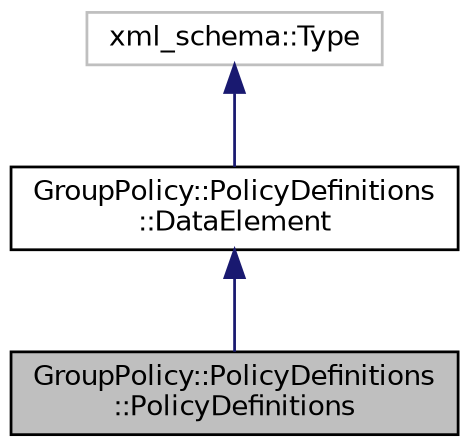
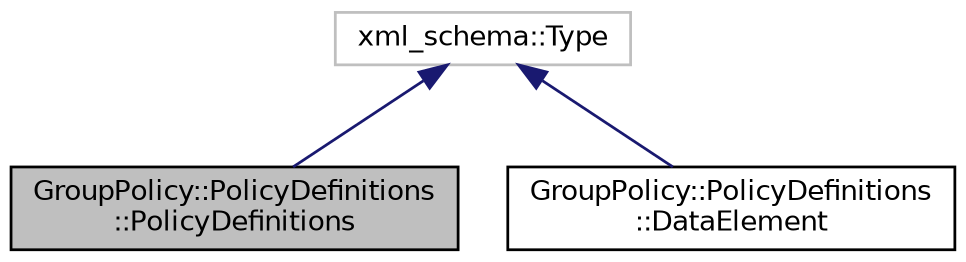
(235, 315) -> (358, 124)
